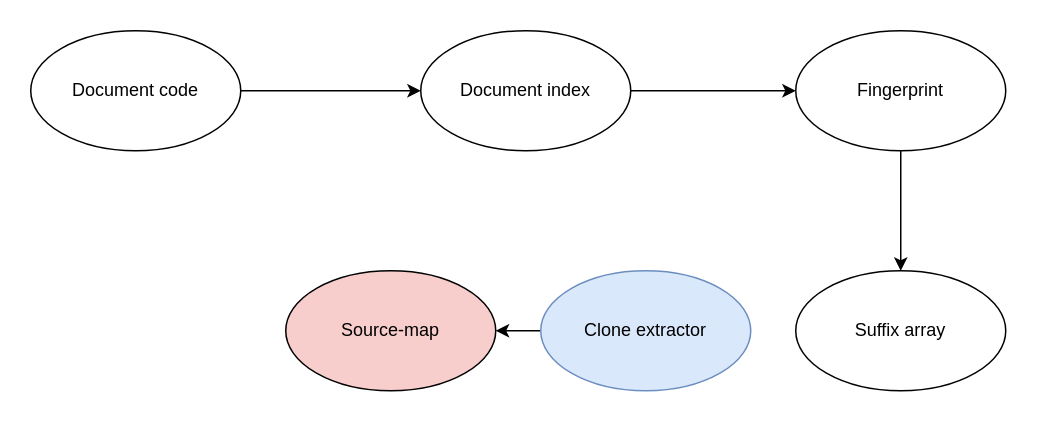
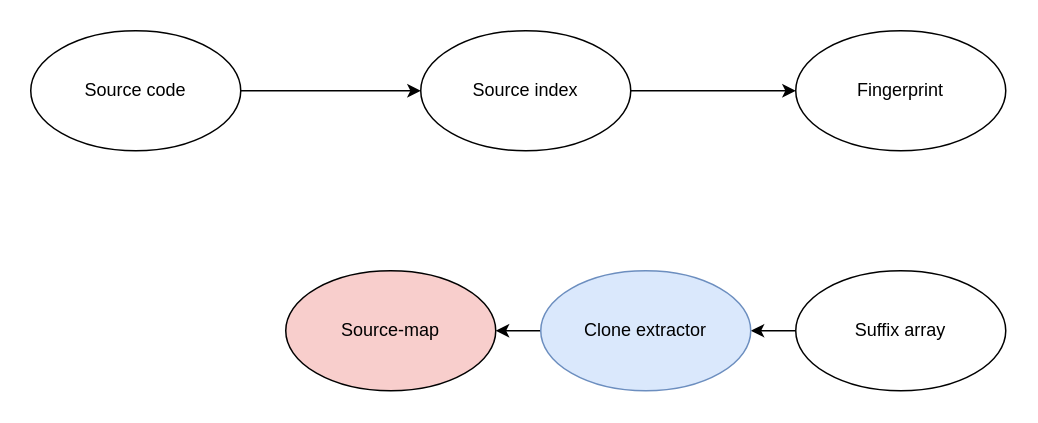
(136, 91) -> (136, 91)
(526, 91) -> (526, 91)
(901, 206) -> none
none -> (768, 331)
